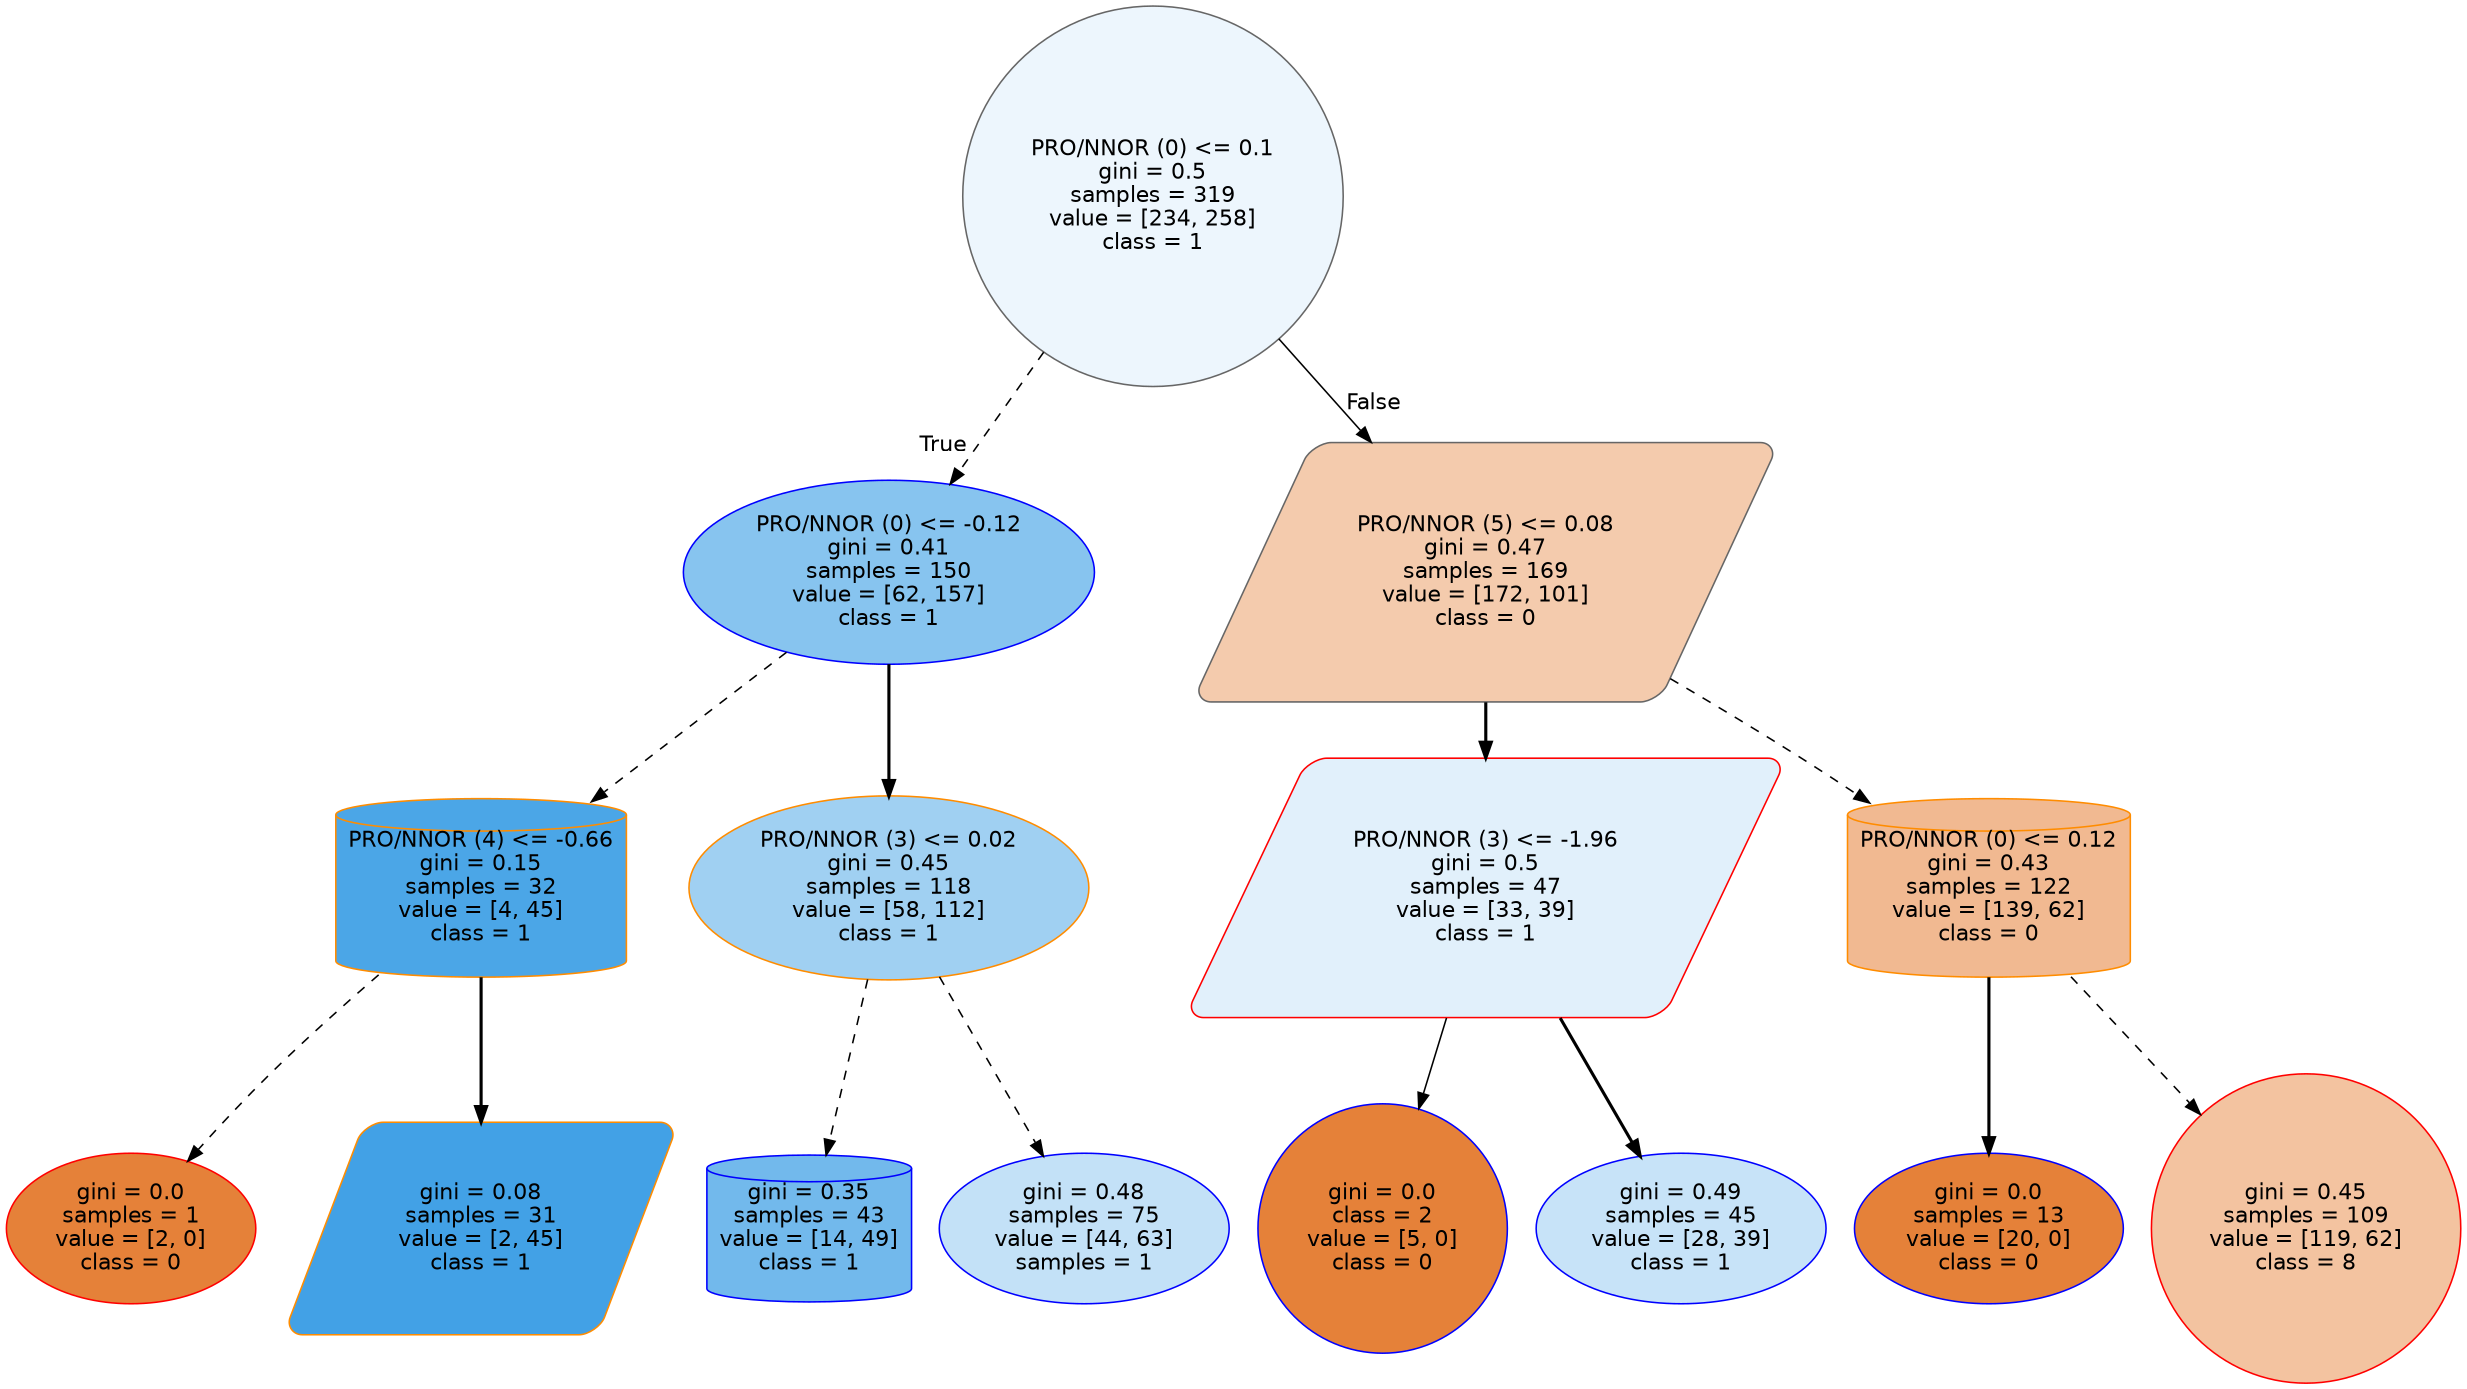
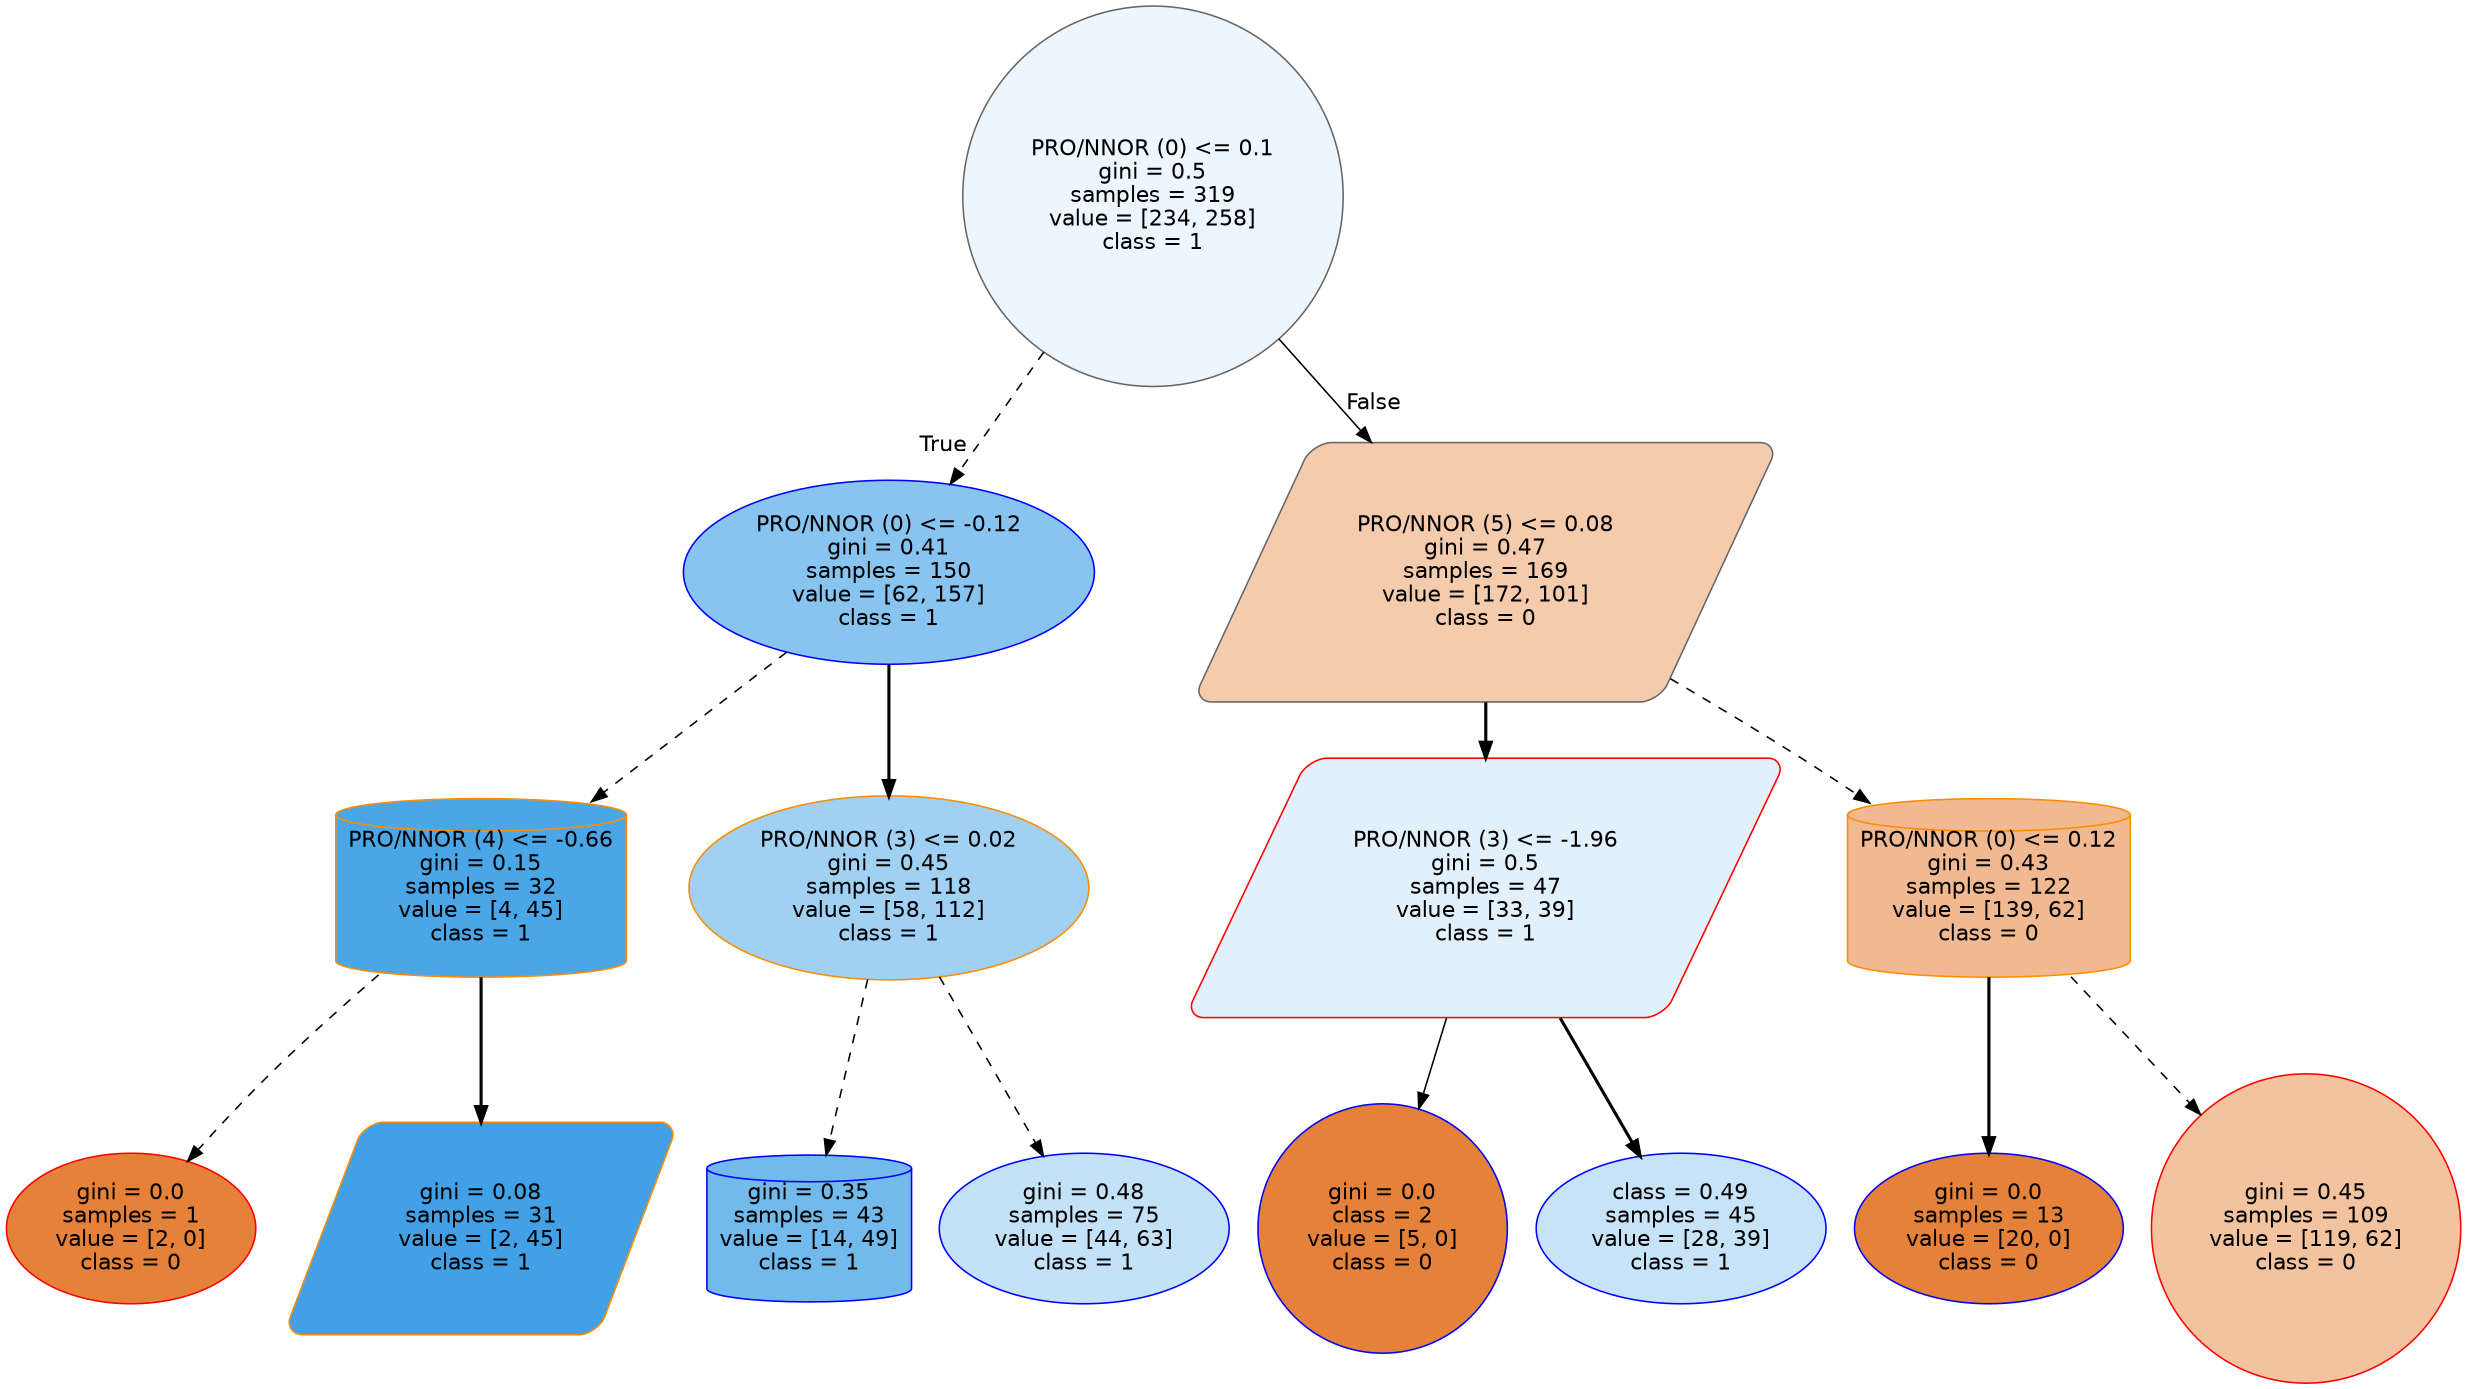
(1084, 1228) -> (1084, 1228)
(1681, 1228) -> (1681, 1228)
(2306, 1228) -> (2306, 1228)
